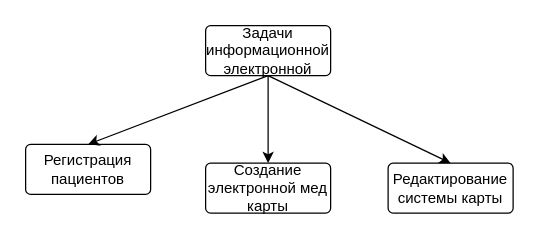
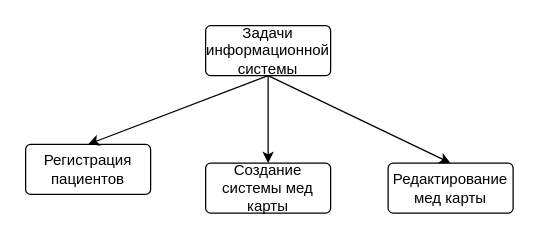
(268, 51) -> (268, 51)
(268, 188) -> (268, 188)
(451, 188) -> (451, 188)
